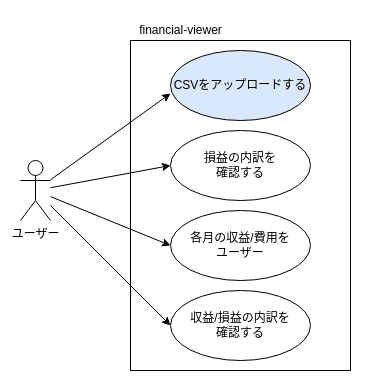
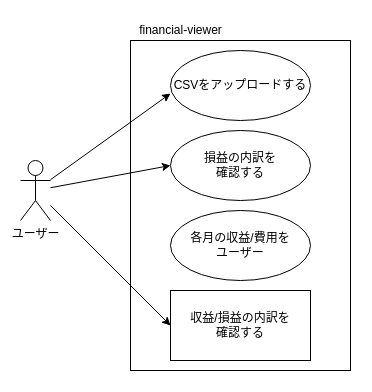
(241, 86) -> (241, 86)
(107, 220) -> none
(241, 326) -> (241, 326)
